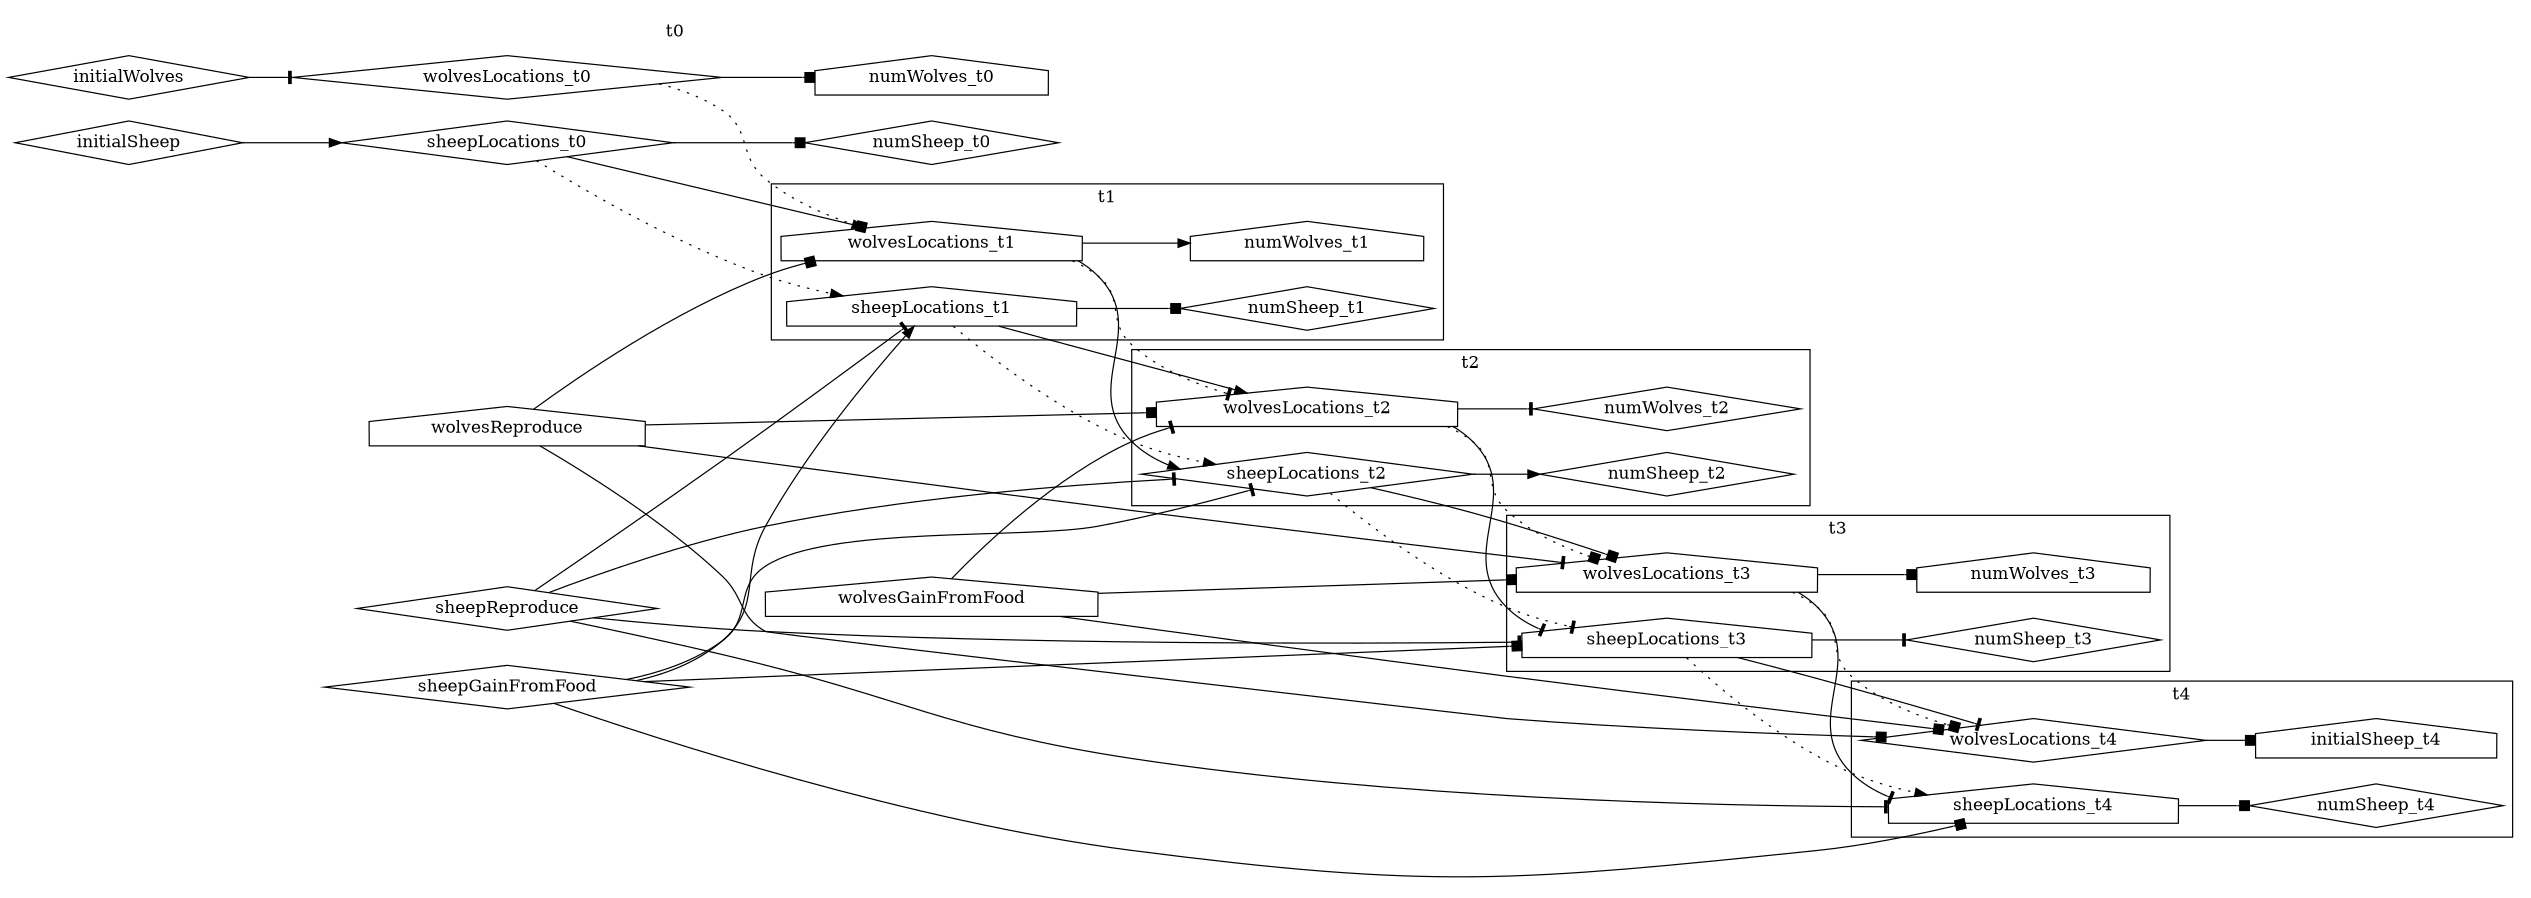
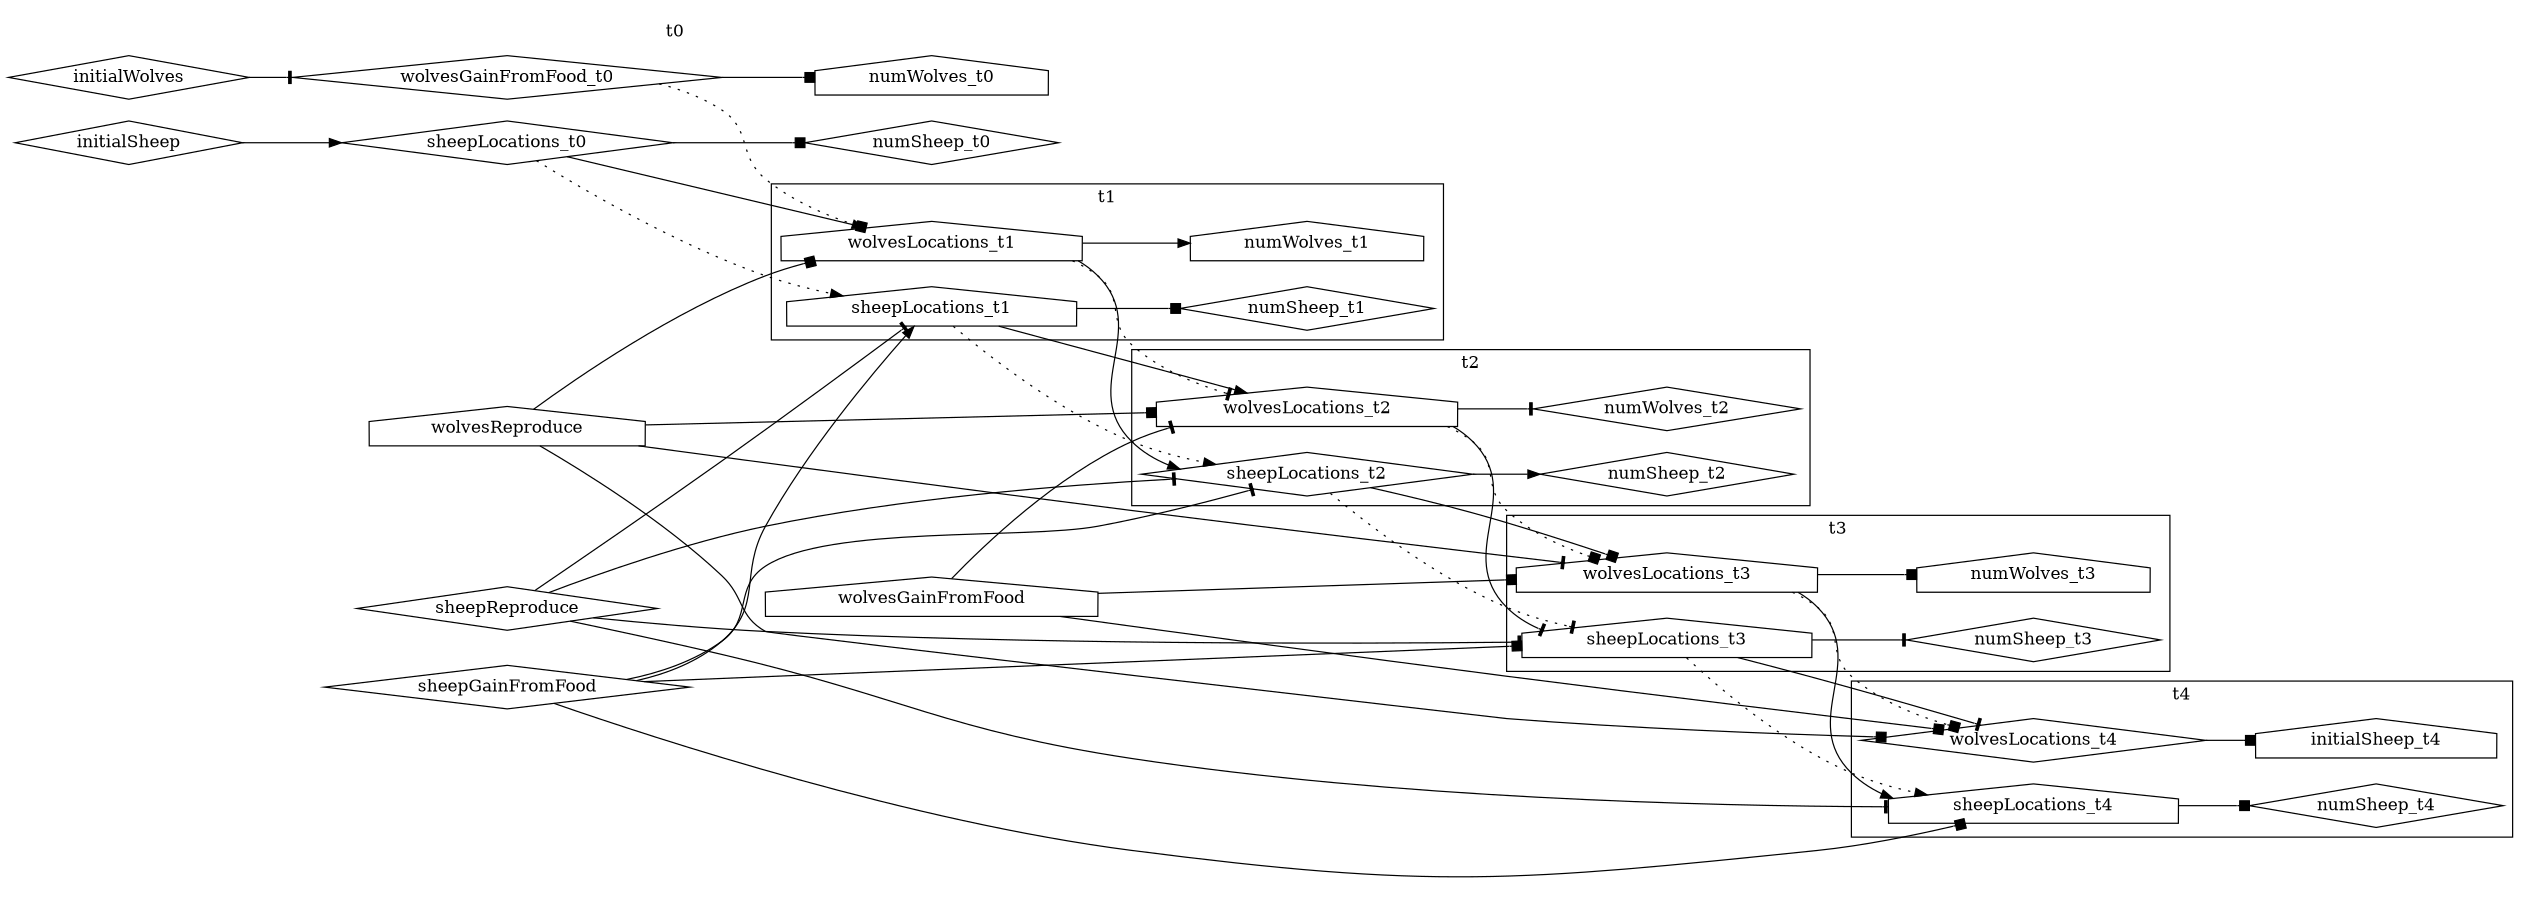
(507, 77) -> (507, 77)
(1833, 699) -> (1833, 699)
